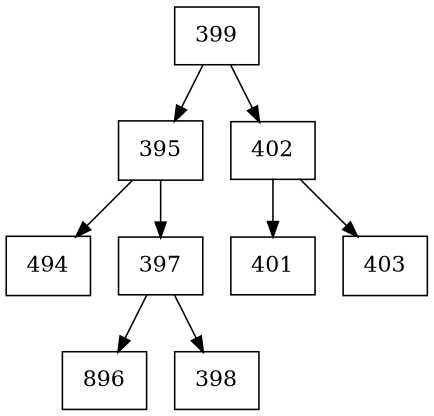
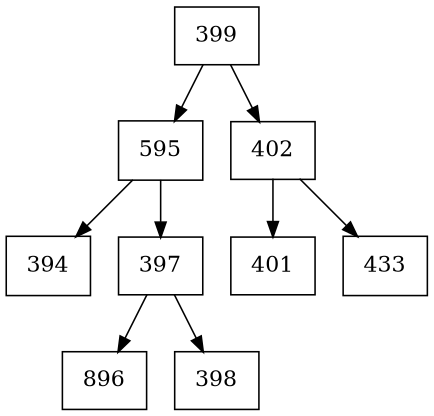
(161, 151) -> (161, 151)
(48, 266) -> (48, 266)
(385, 266) -> (385, 266)
